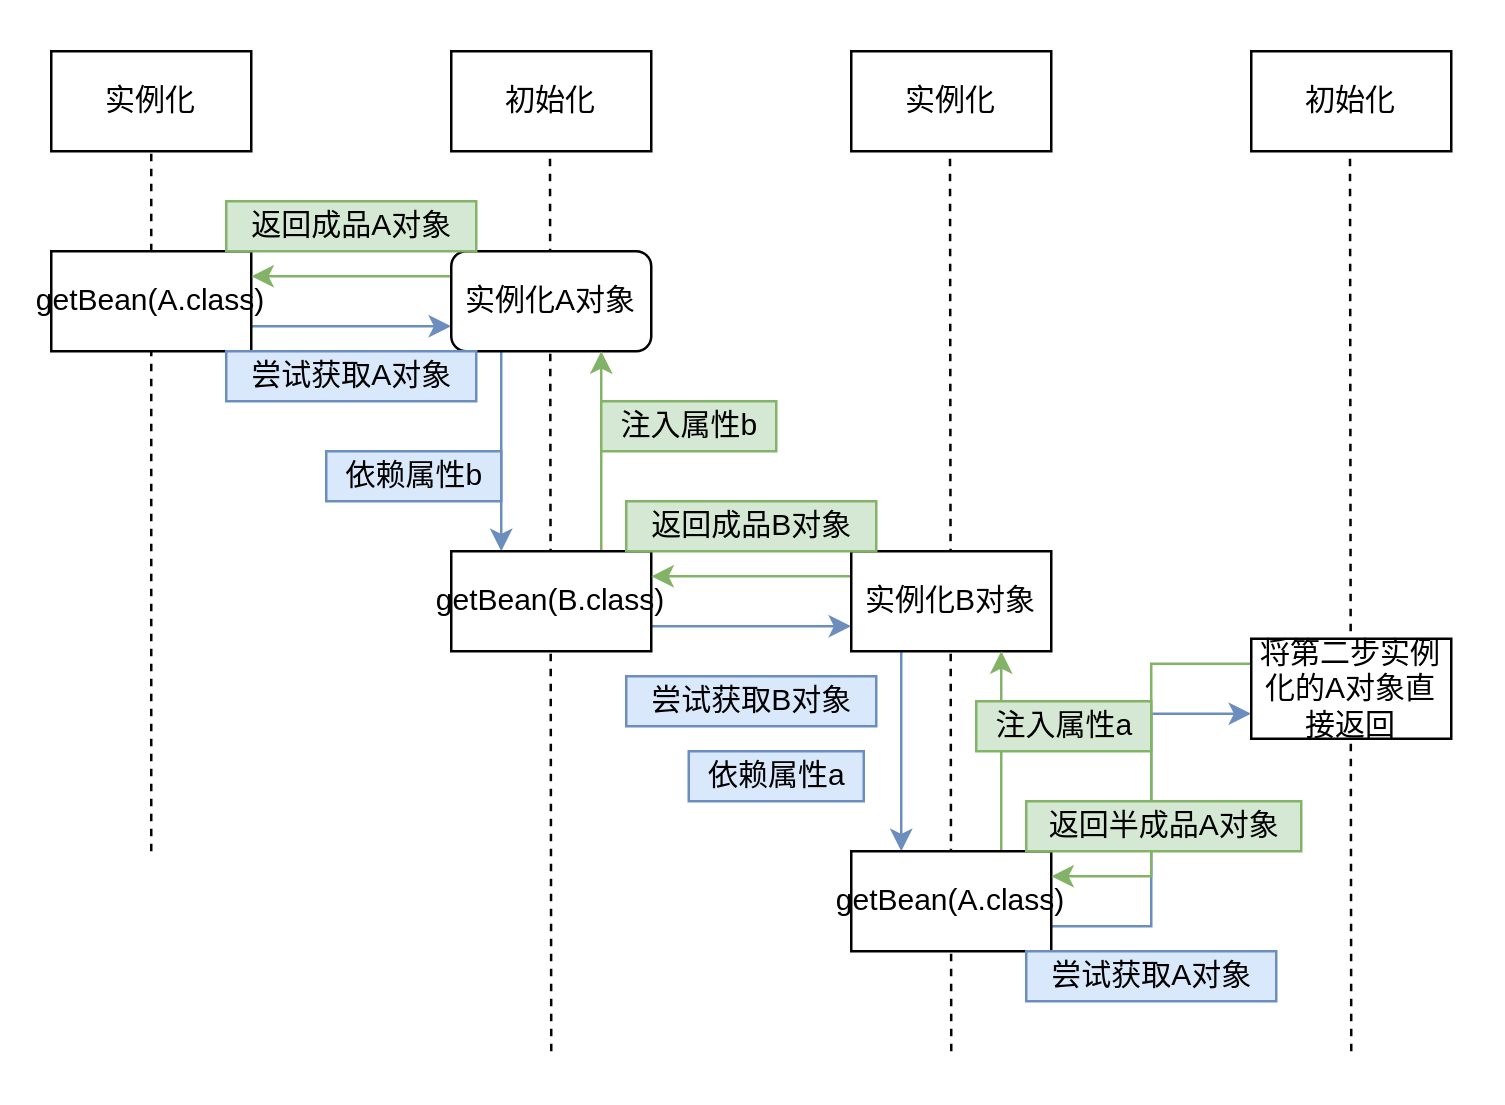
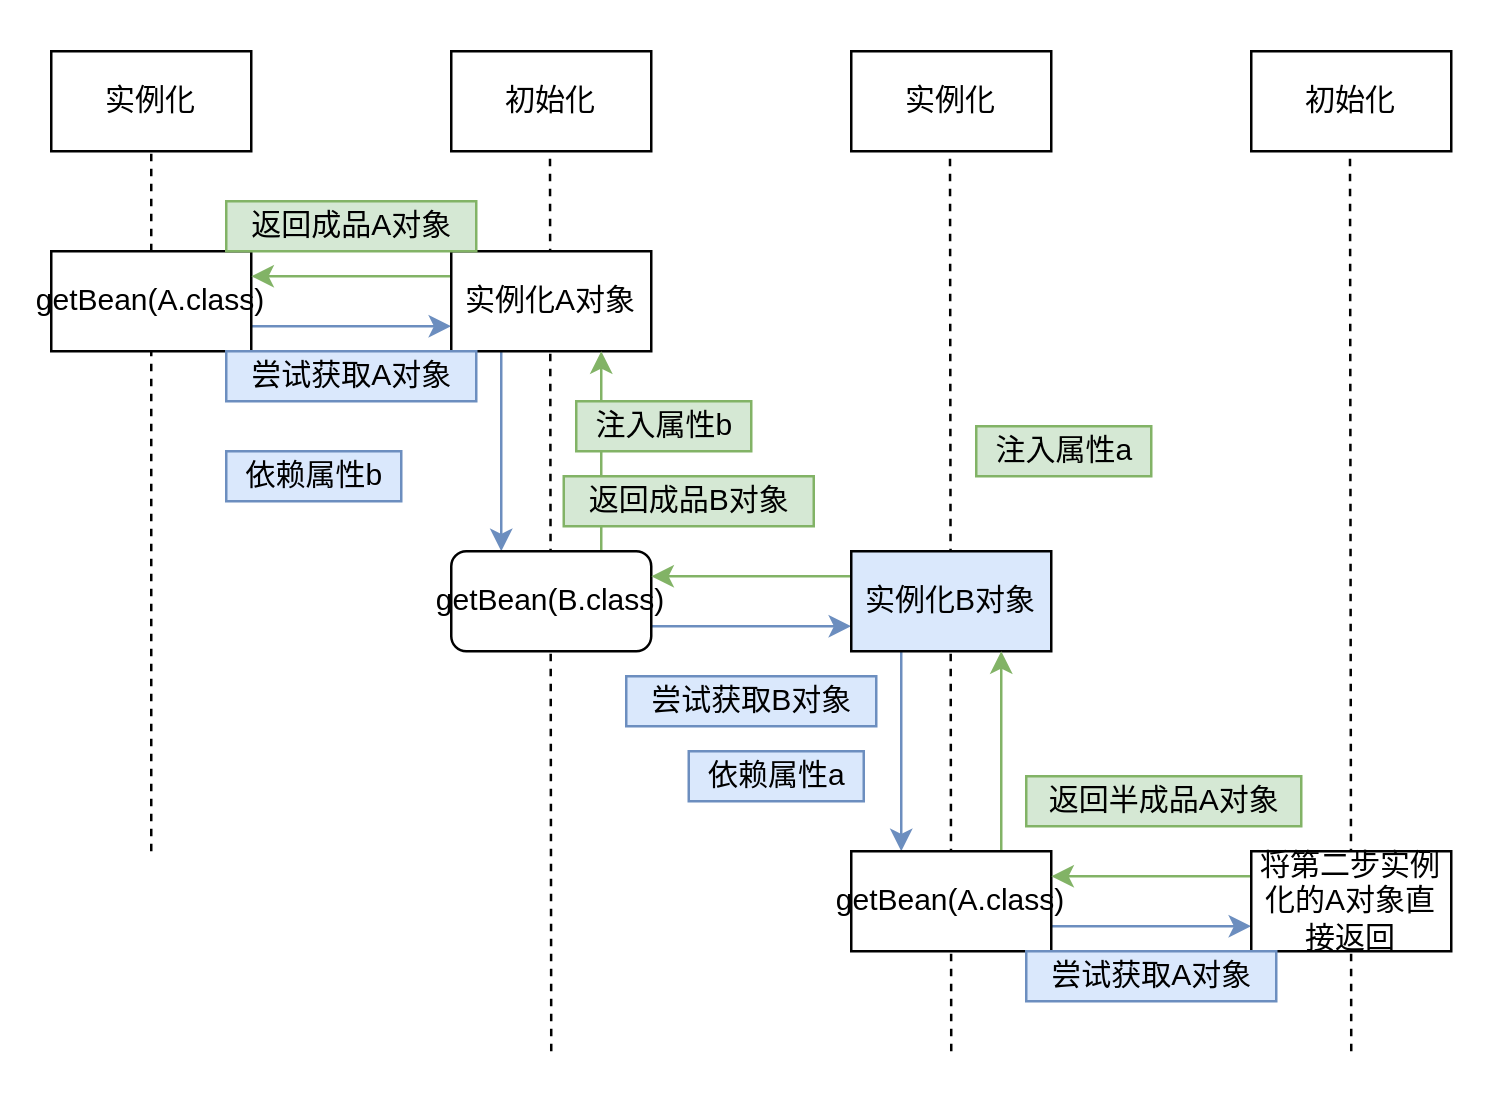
(551, 301) -> (551, 301)
(689, 426) -> (664, 426)
(414, 476) -> (314, 476)
(751, 526) -> (689, 501)
(551, 601) -> (551, 601)
(951, 601) -> (951, 601)
(1351, 689) -> (1351, 901)
(1064, 726) -> (1064, 451)
(1164, 826) -> (1164, 801)
